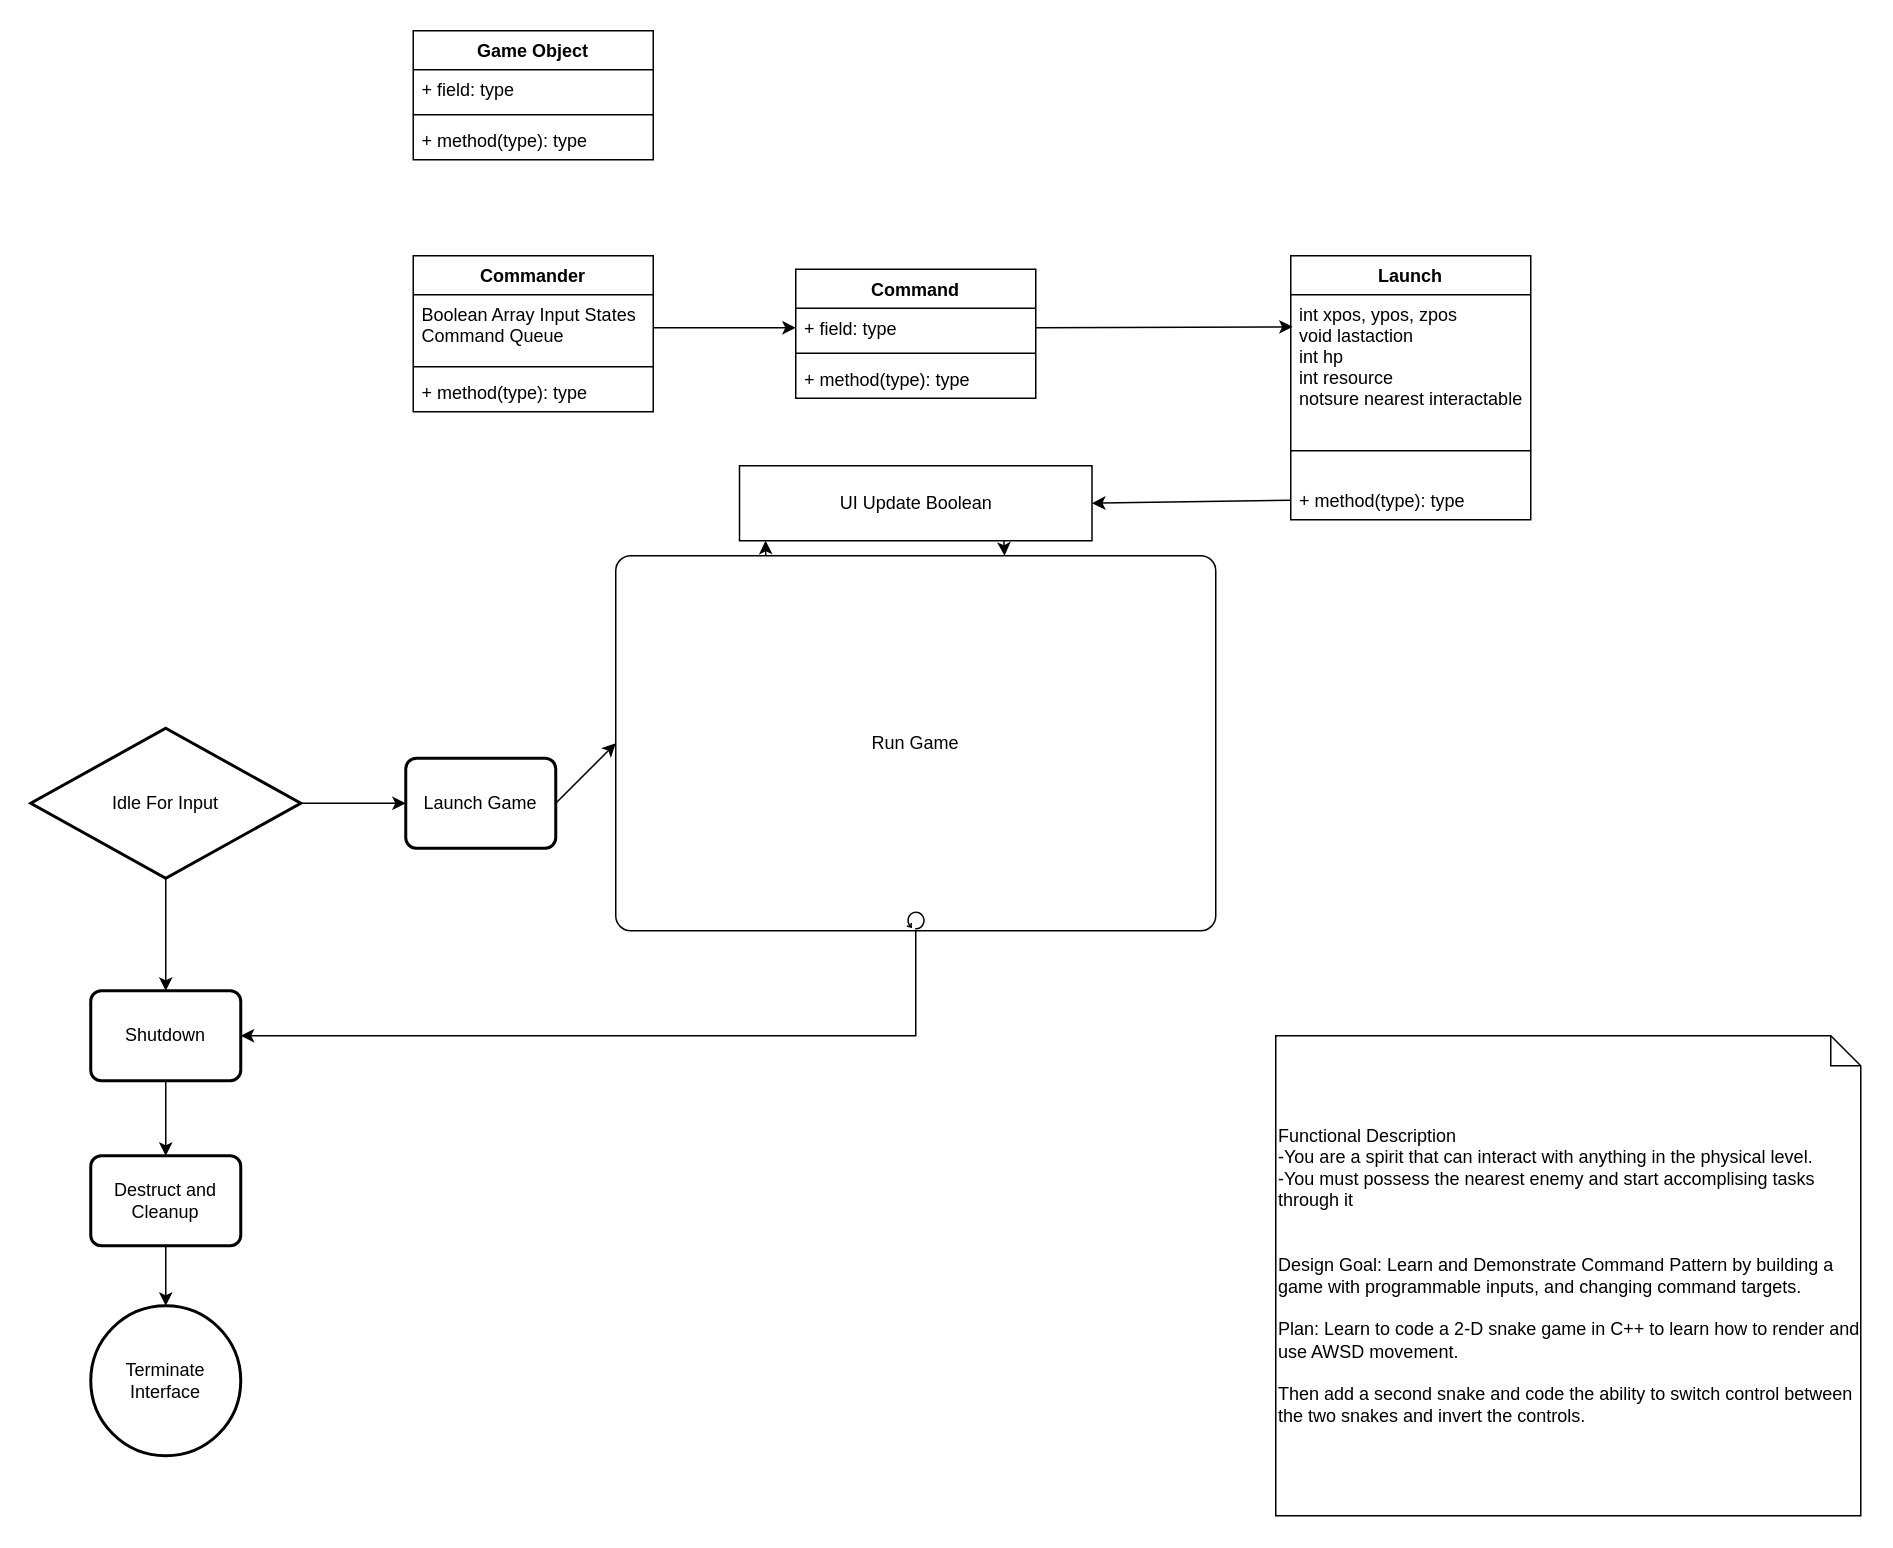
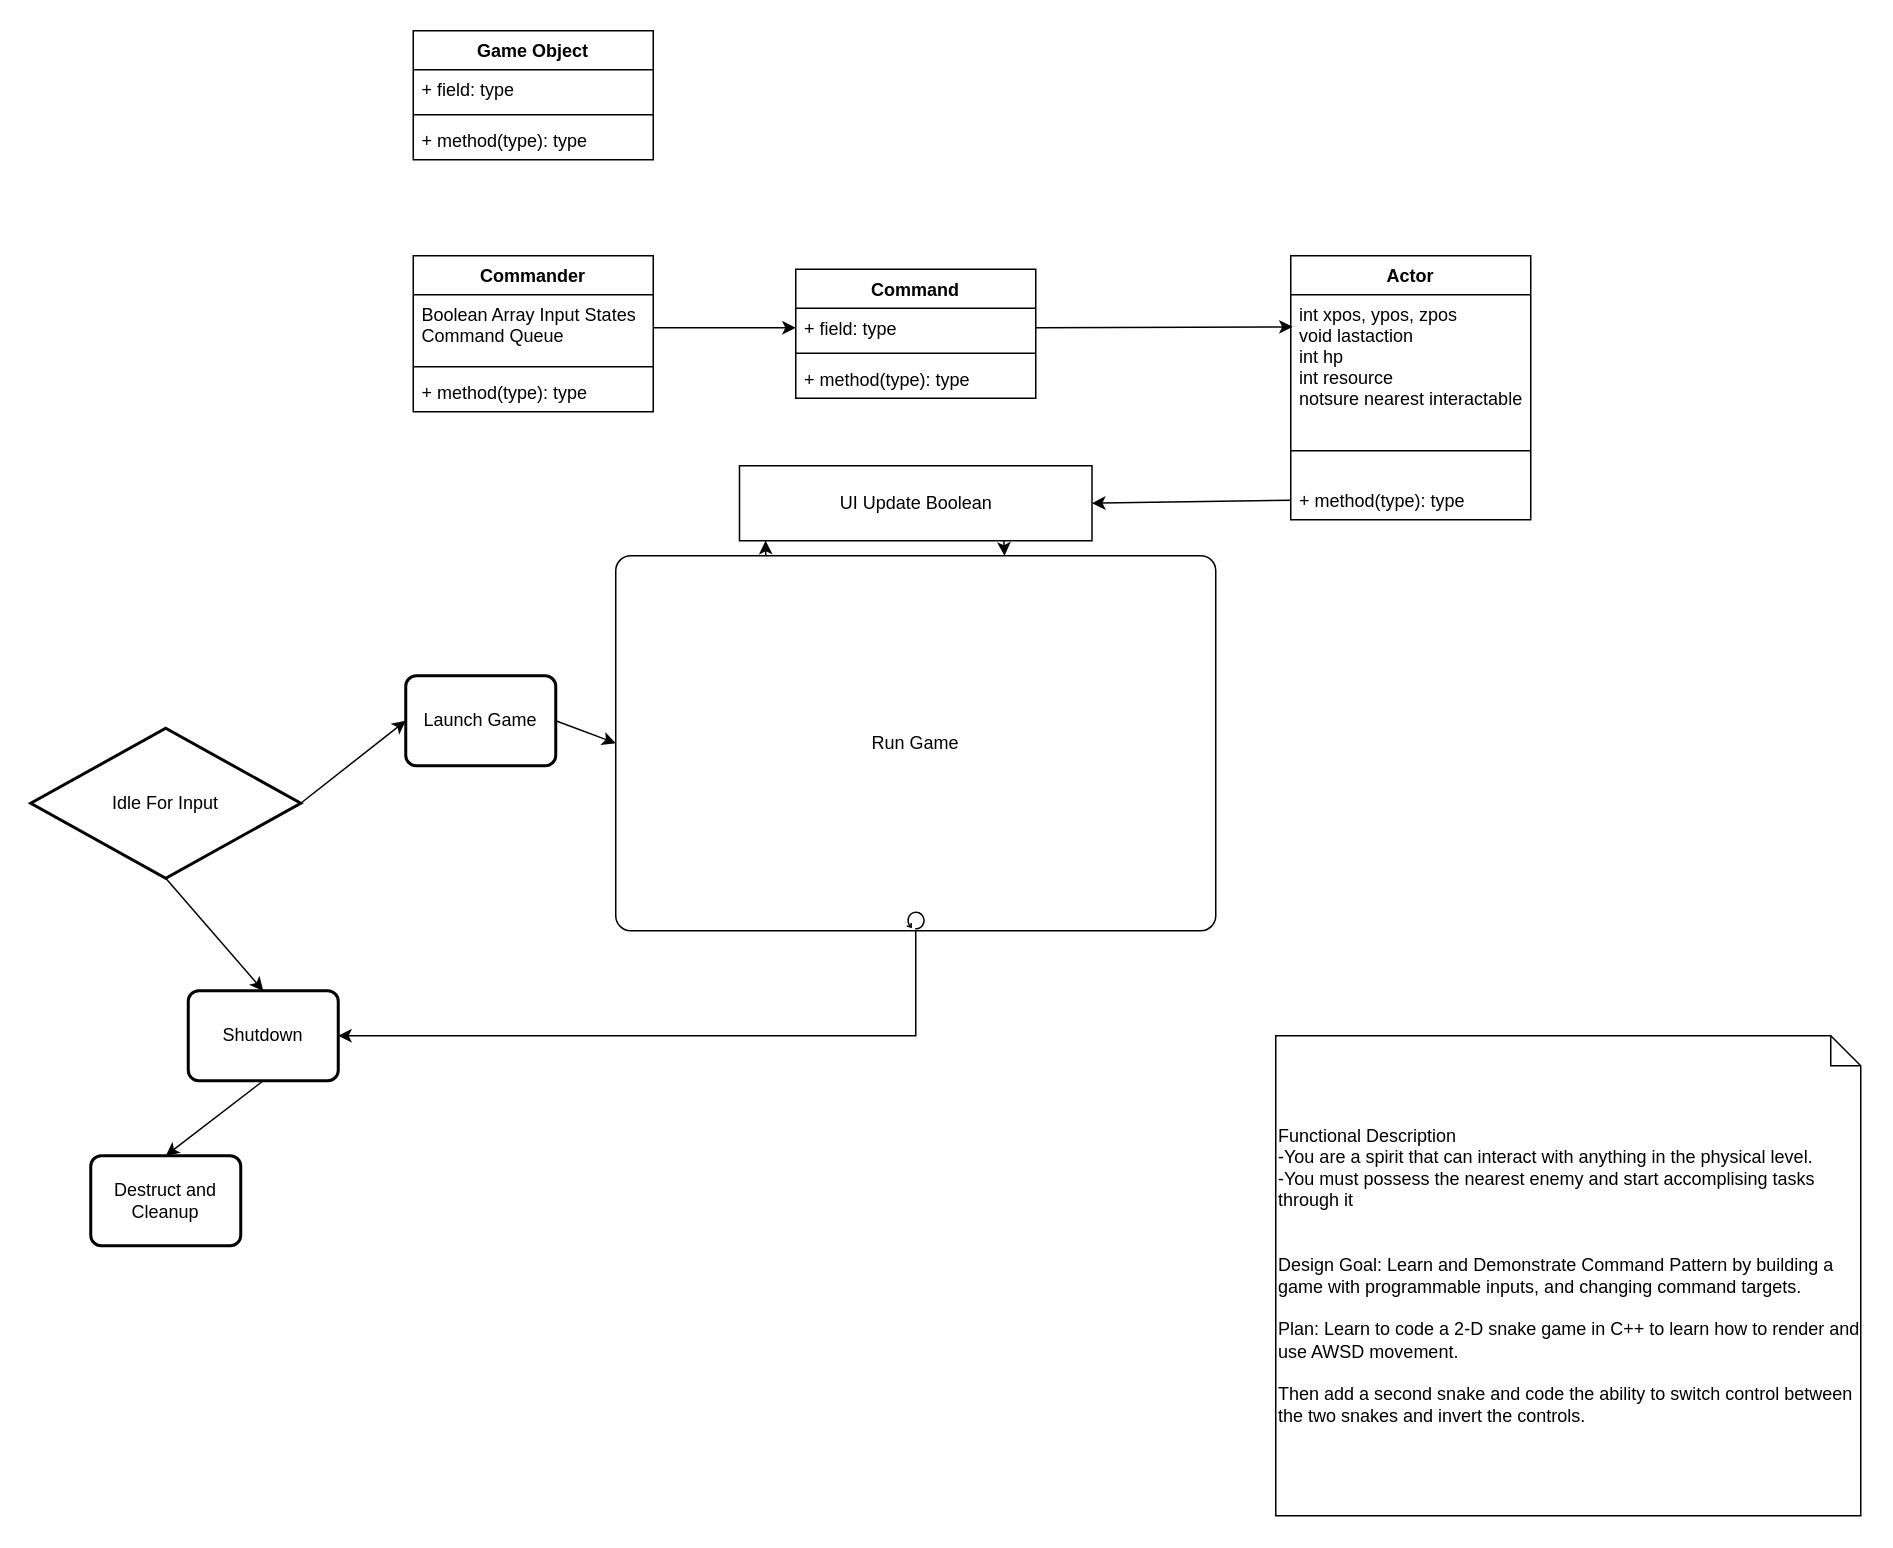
(1410, 276) -> (1410, 276)
(481, 803) -> (481, 721)
(166, 1036) -> (263, 1036)
(166, 1271) -> none
(166, 1381) -> none
